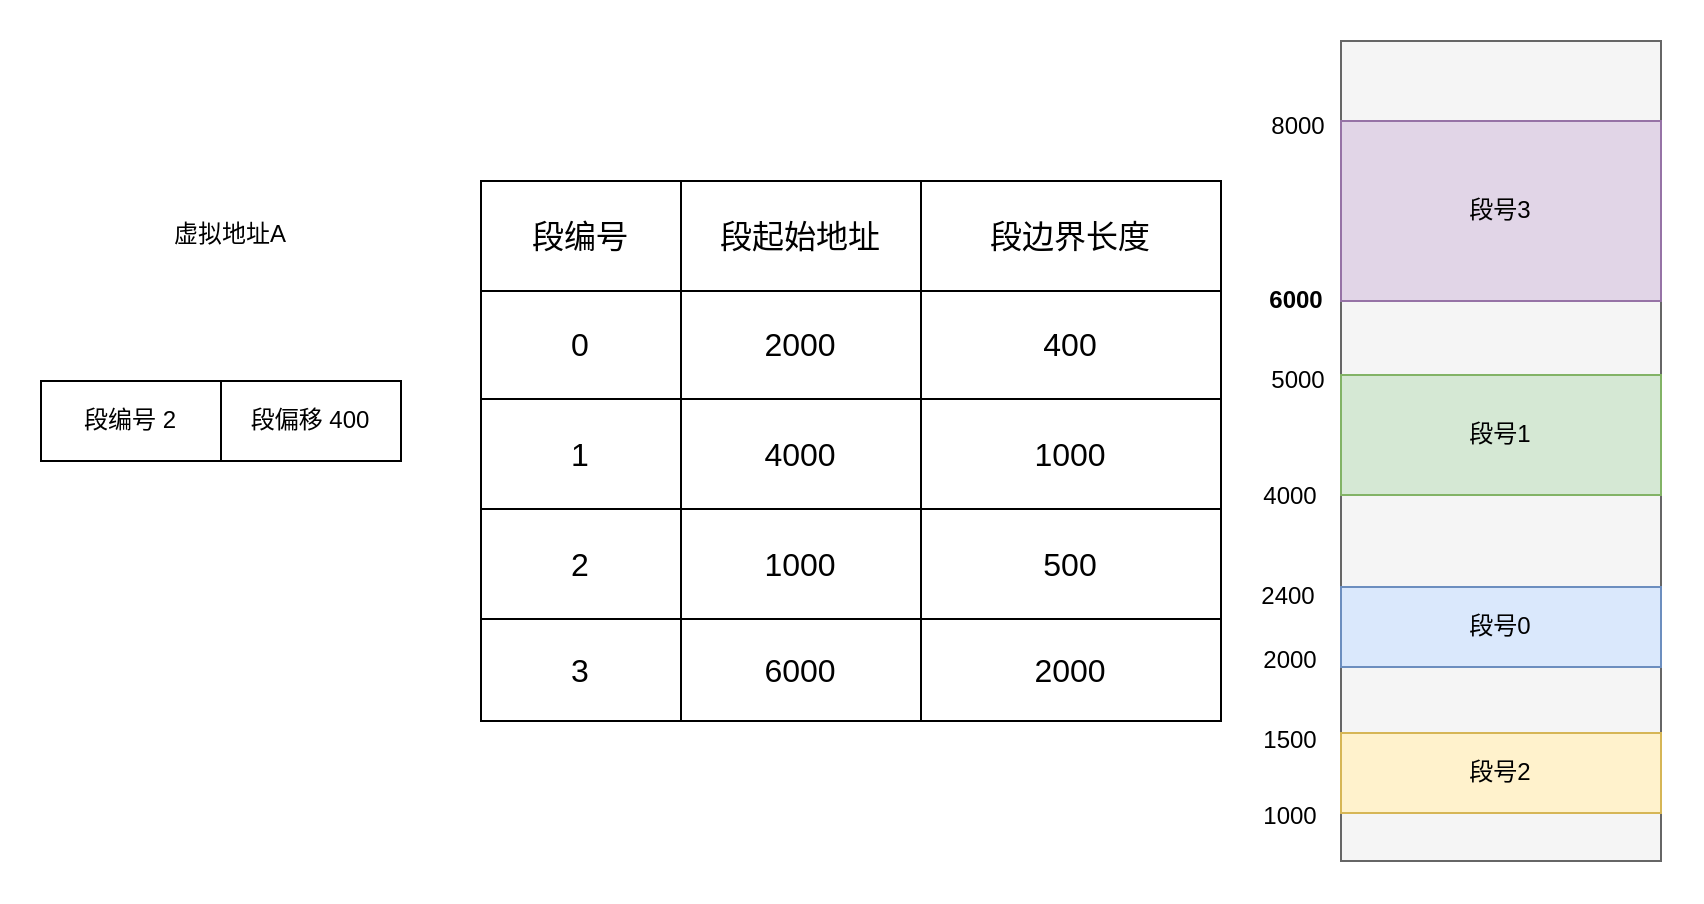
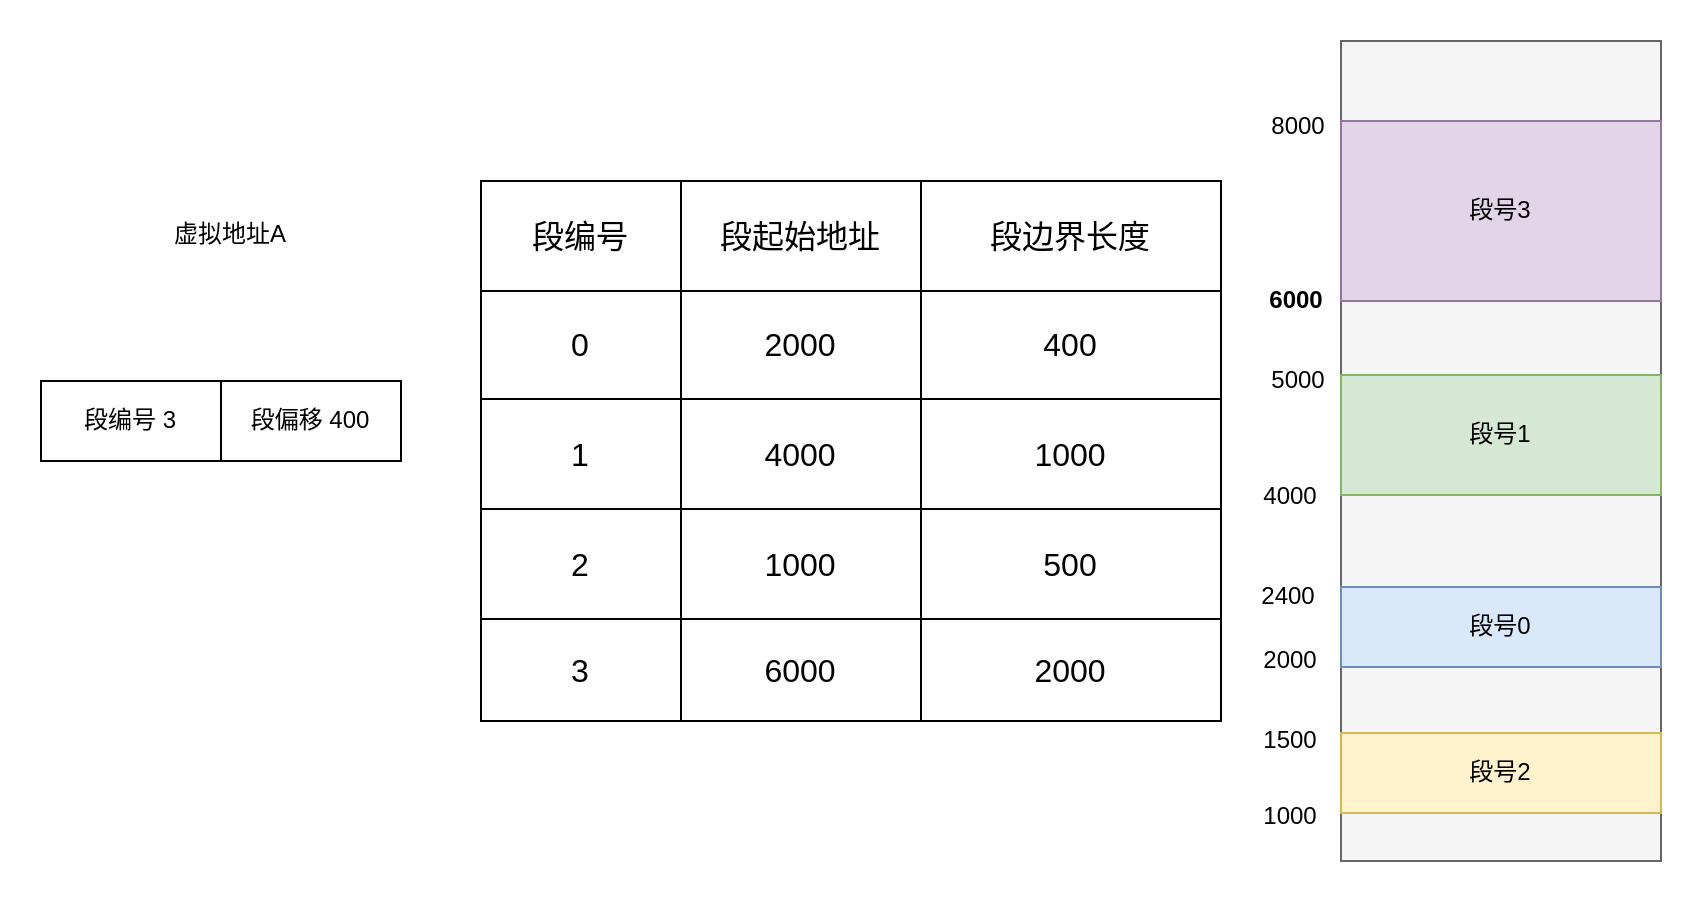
(131, 421) -> (131, 421)
